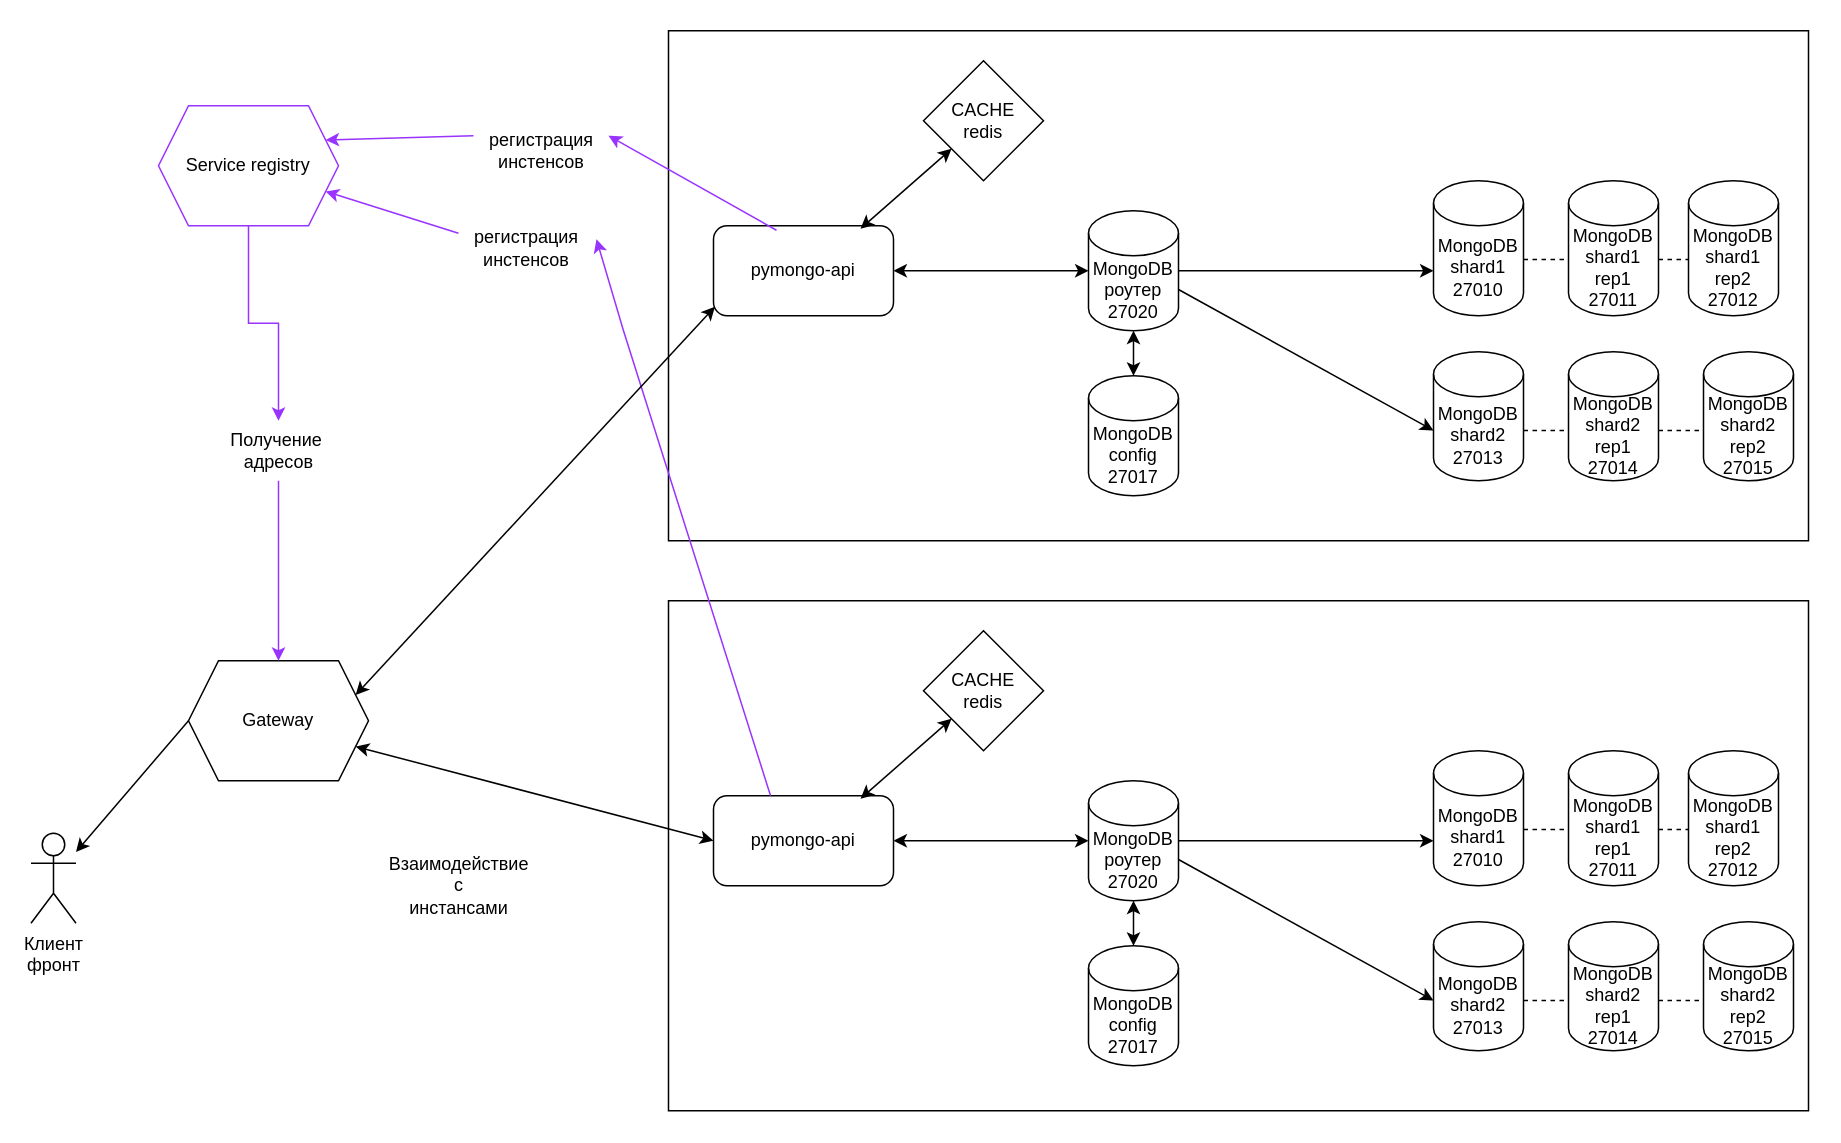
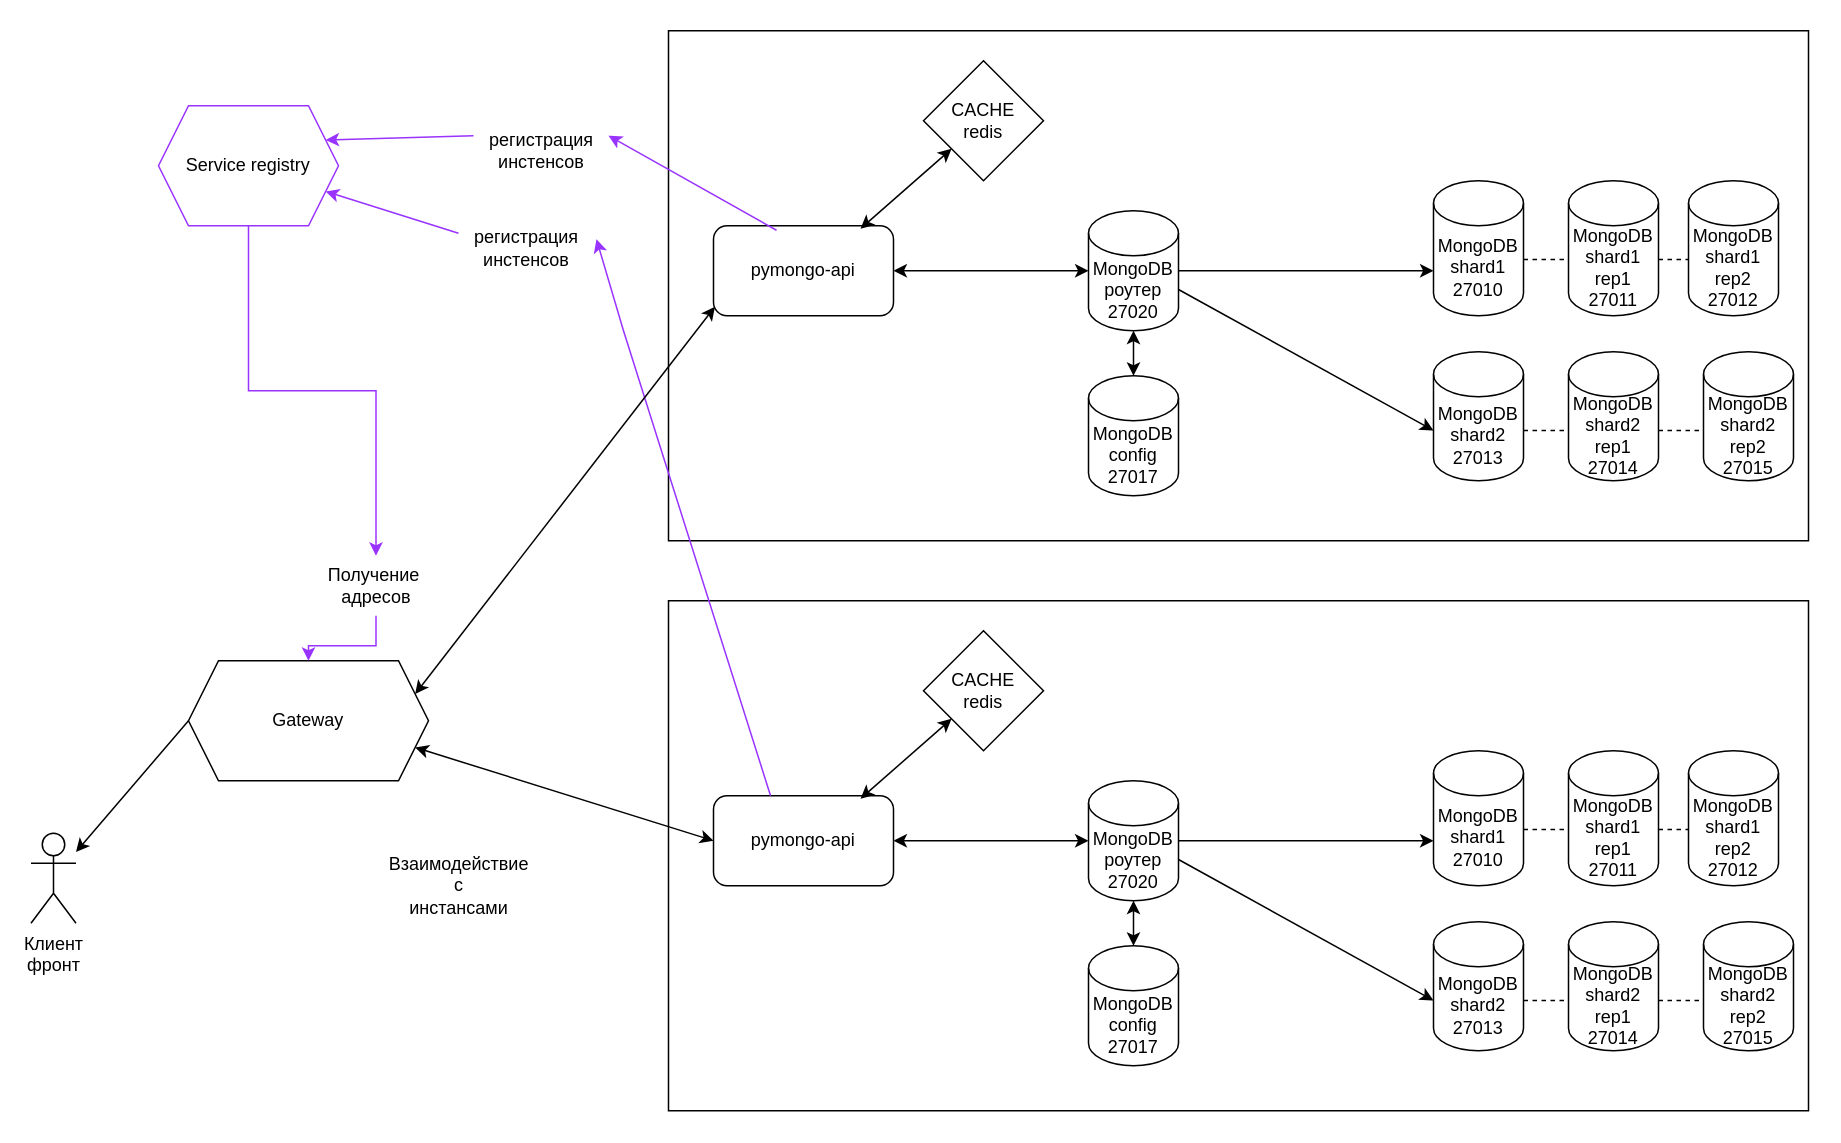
(278, 451) -> (376, 586)
(278, 721) -> (308, 721)
